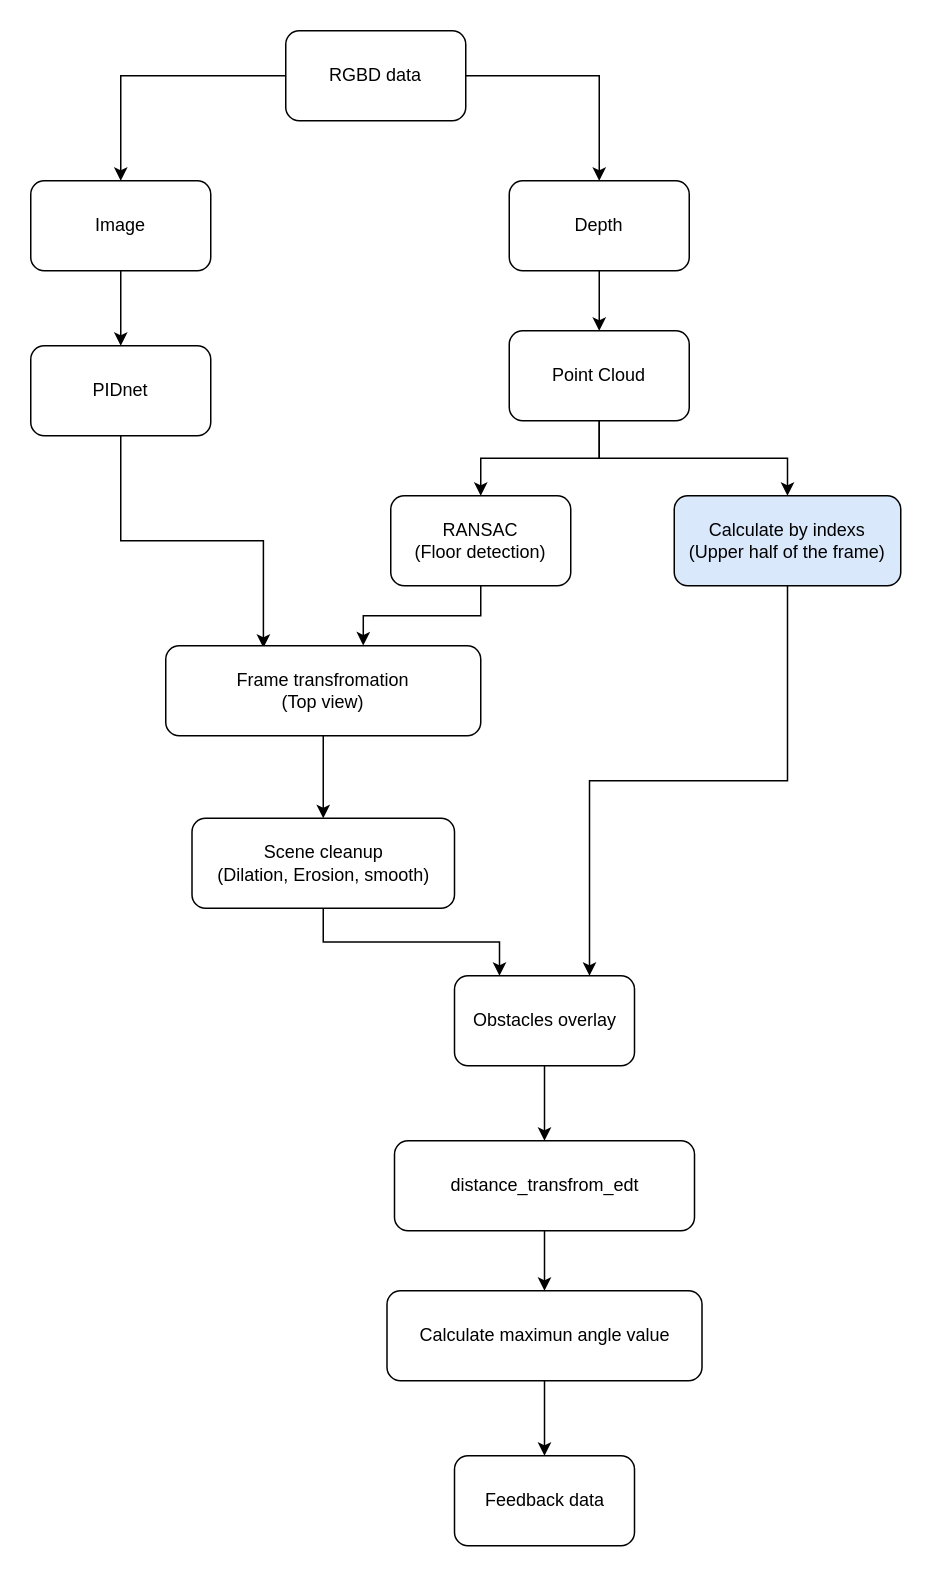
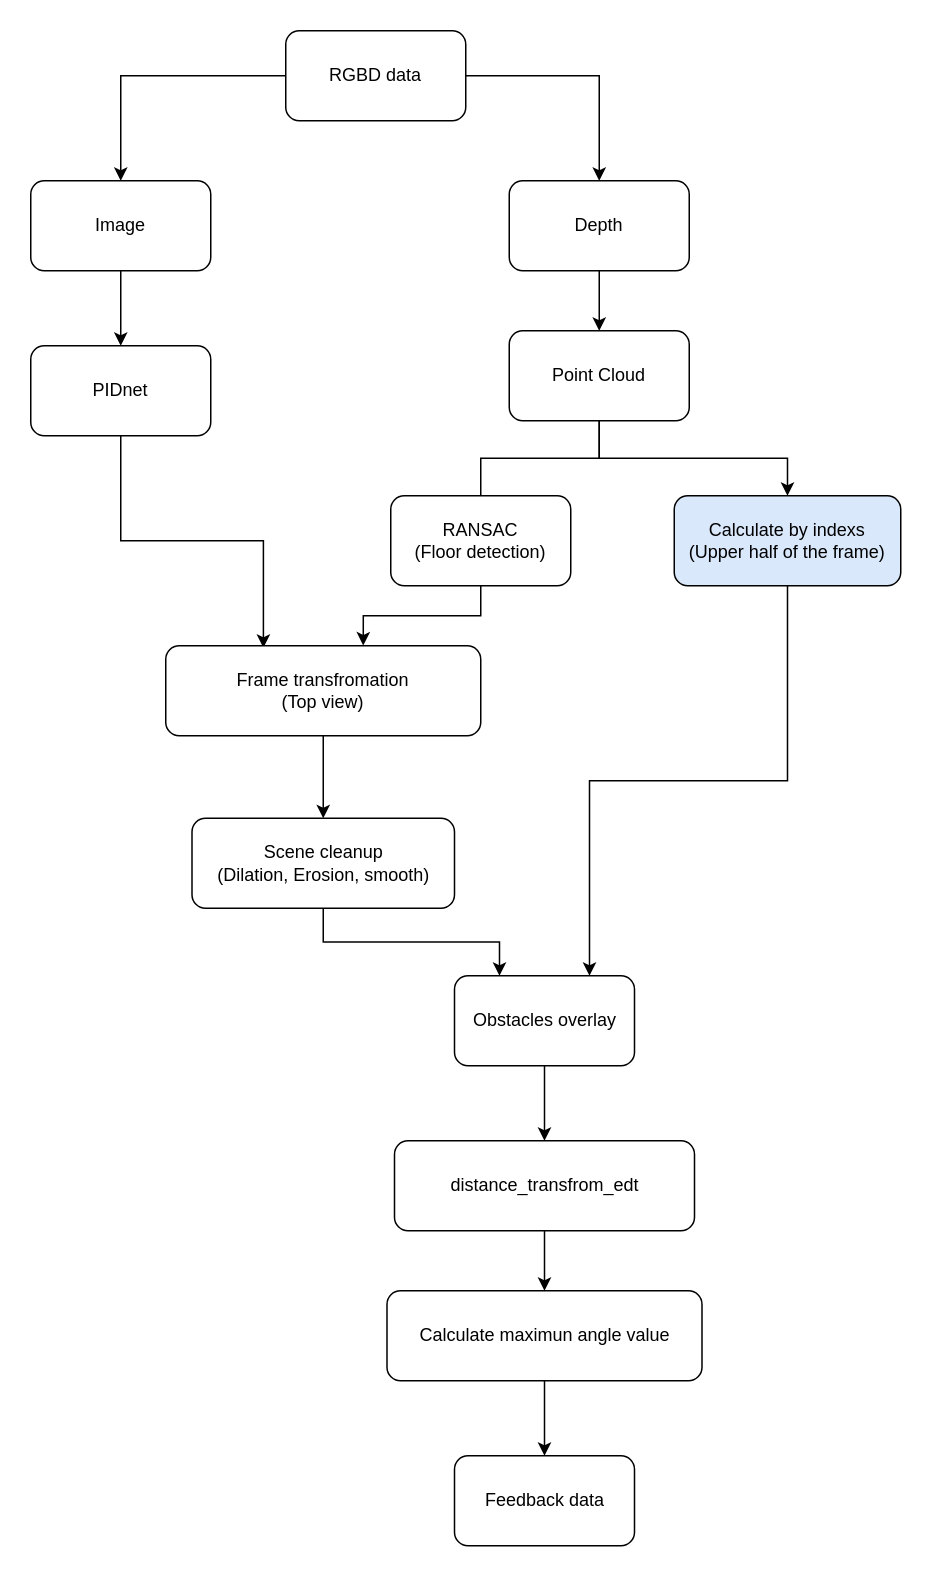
(481, 484) -> (481, 488)
